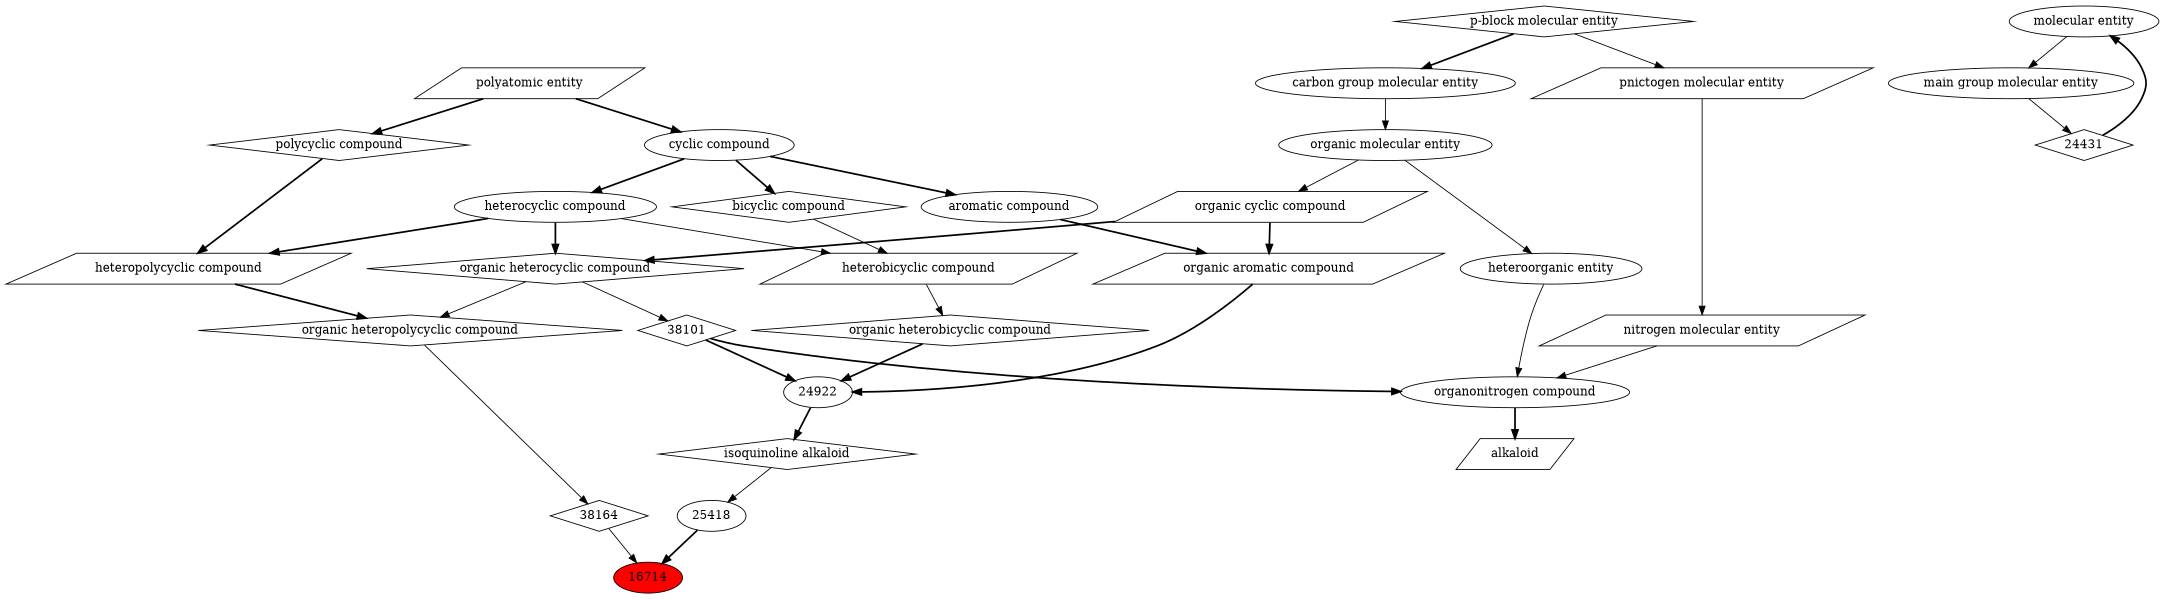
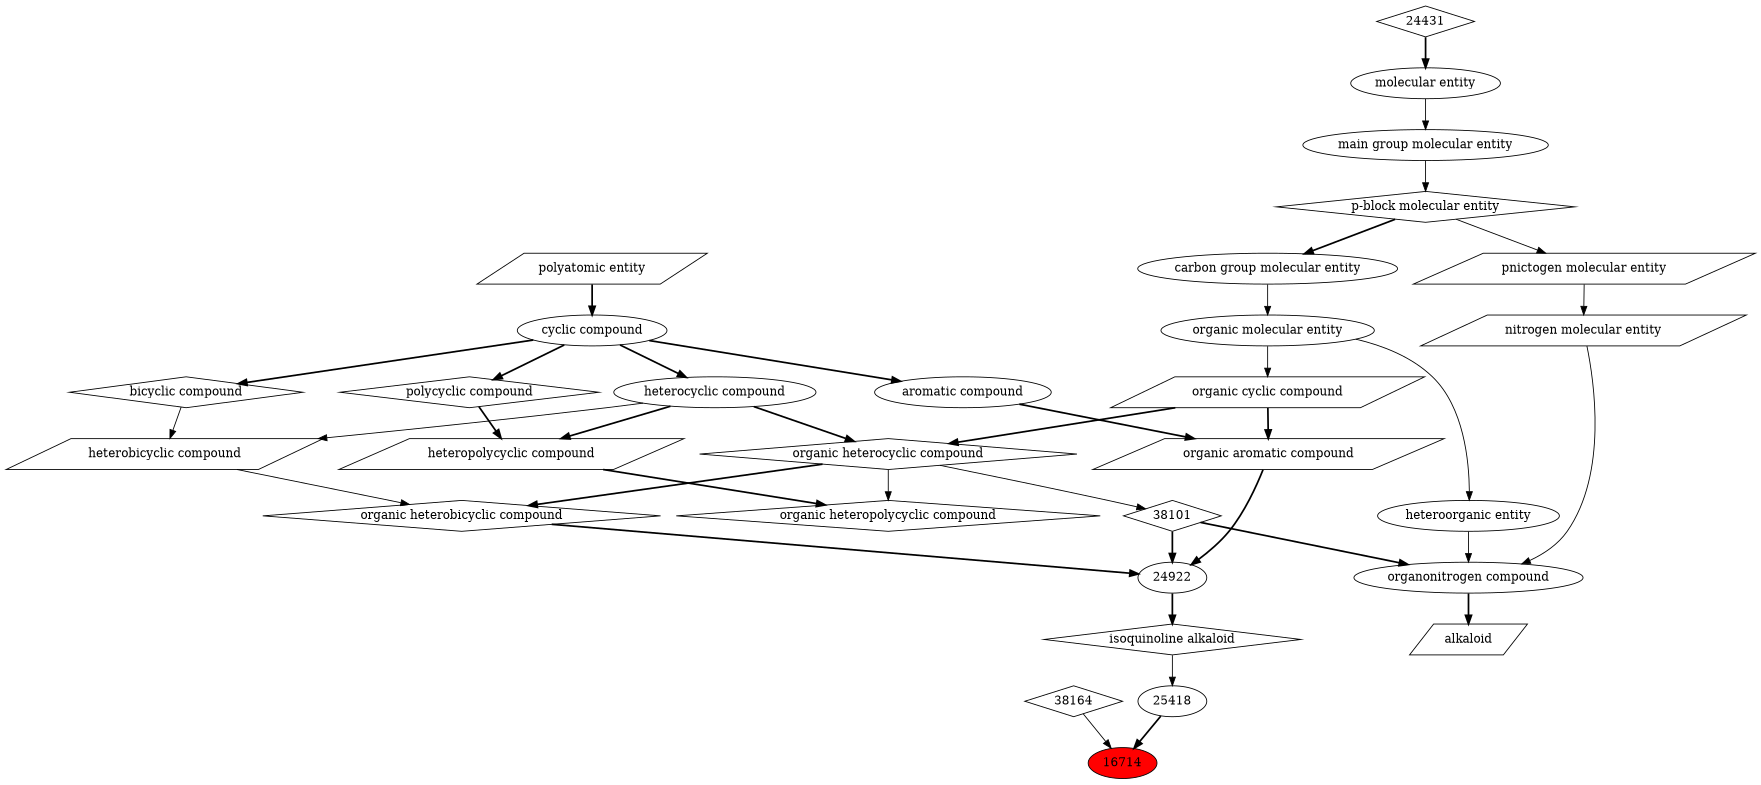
(2047, 113) -> (1426, 172)
(432, 115) -> (533, 360)
(503, 421) -> none
none -> (666, 486)
